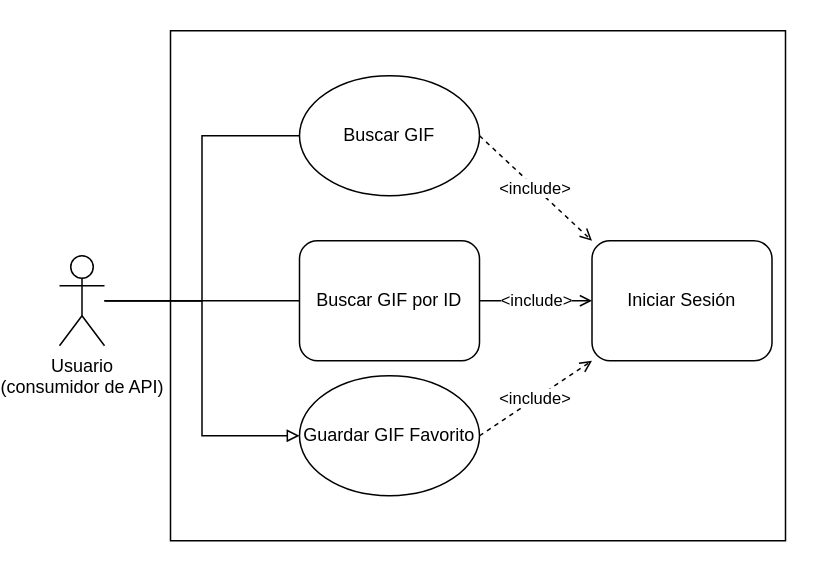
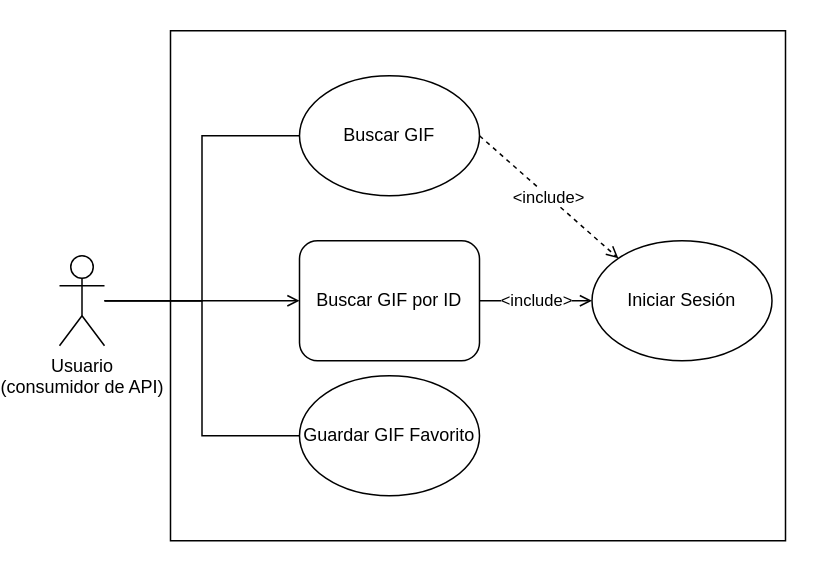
(293, 301) -> (292, 301)
(682, 301) -> (682, 301)
(534, 399) -> none
(286, 436) -> (291, 436)
